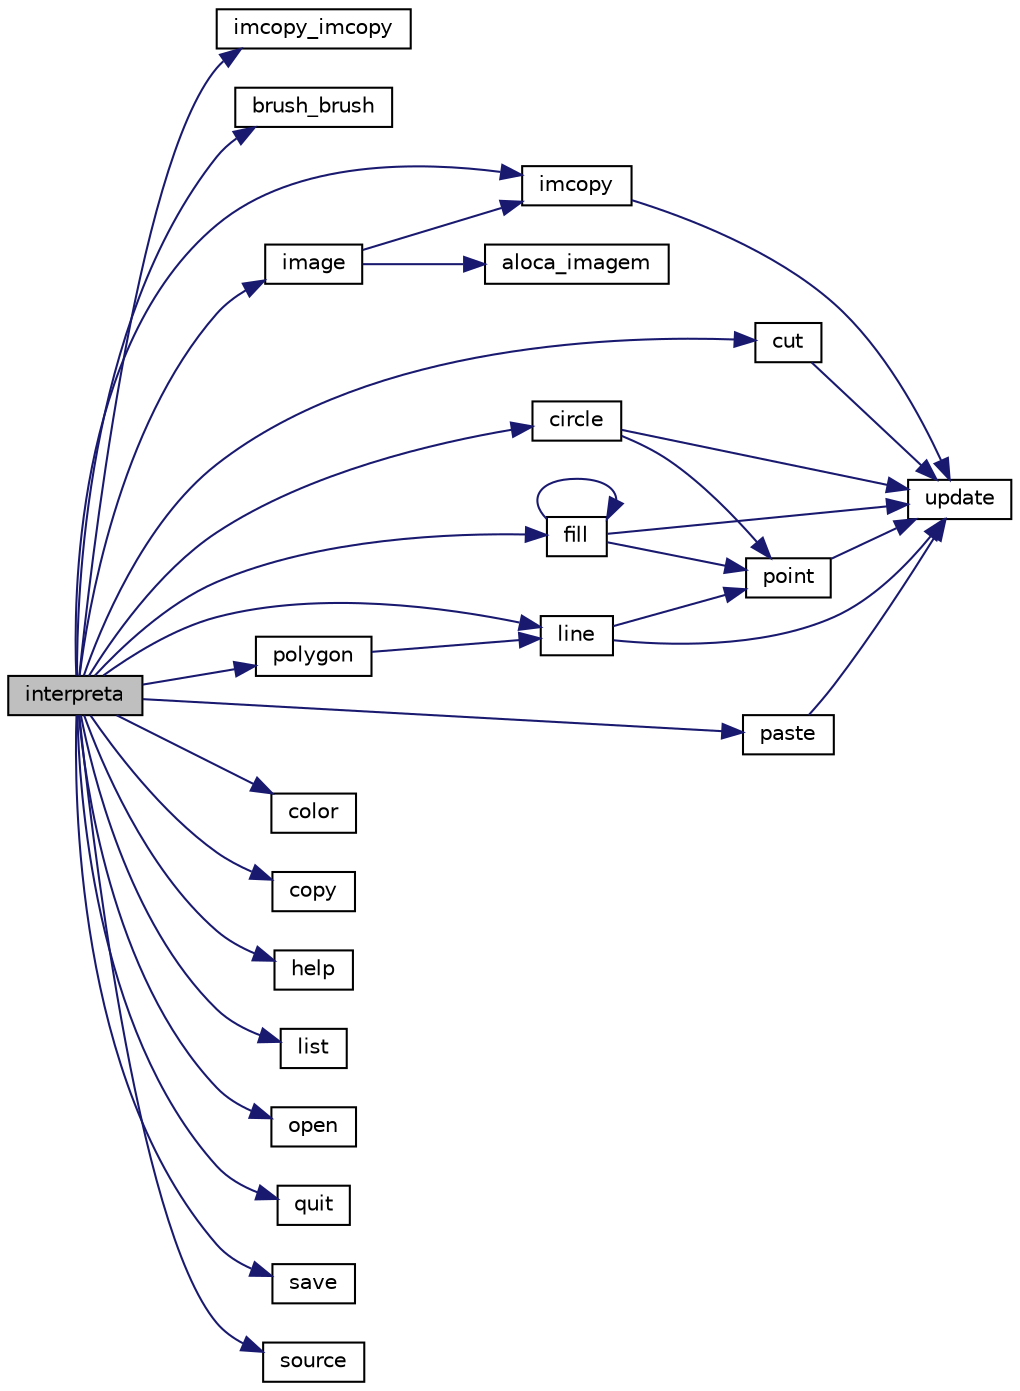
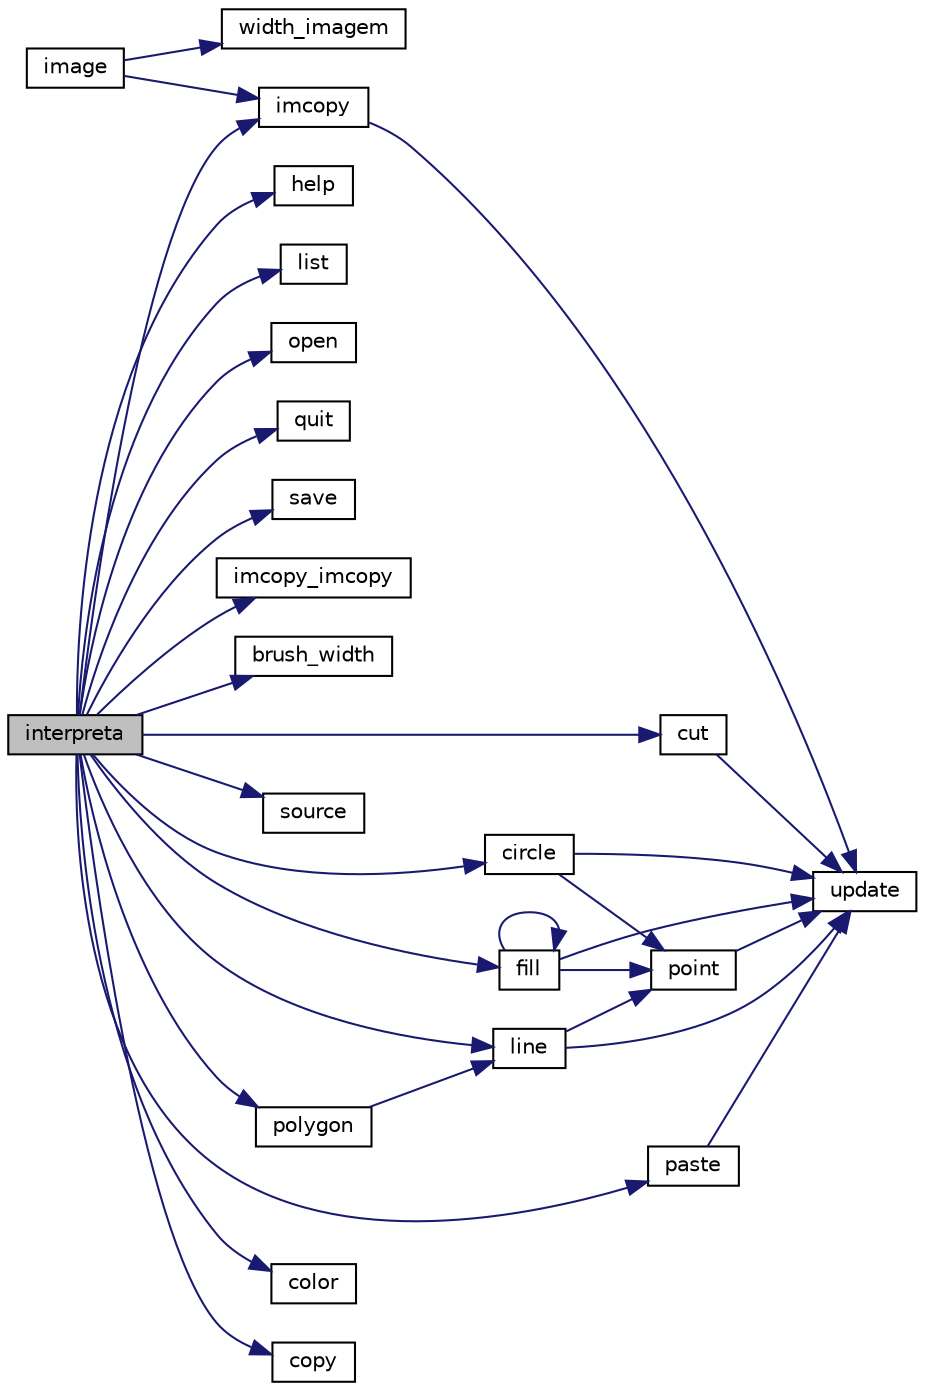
(314, 107) -> (314, 656)
(577, 264) -> (314, 29)
(130, 467) -> none
